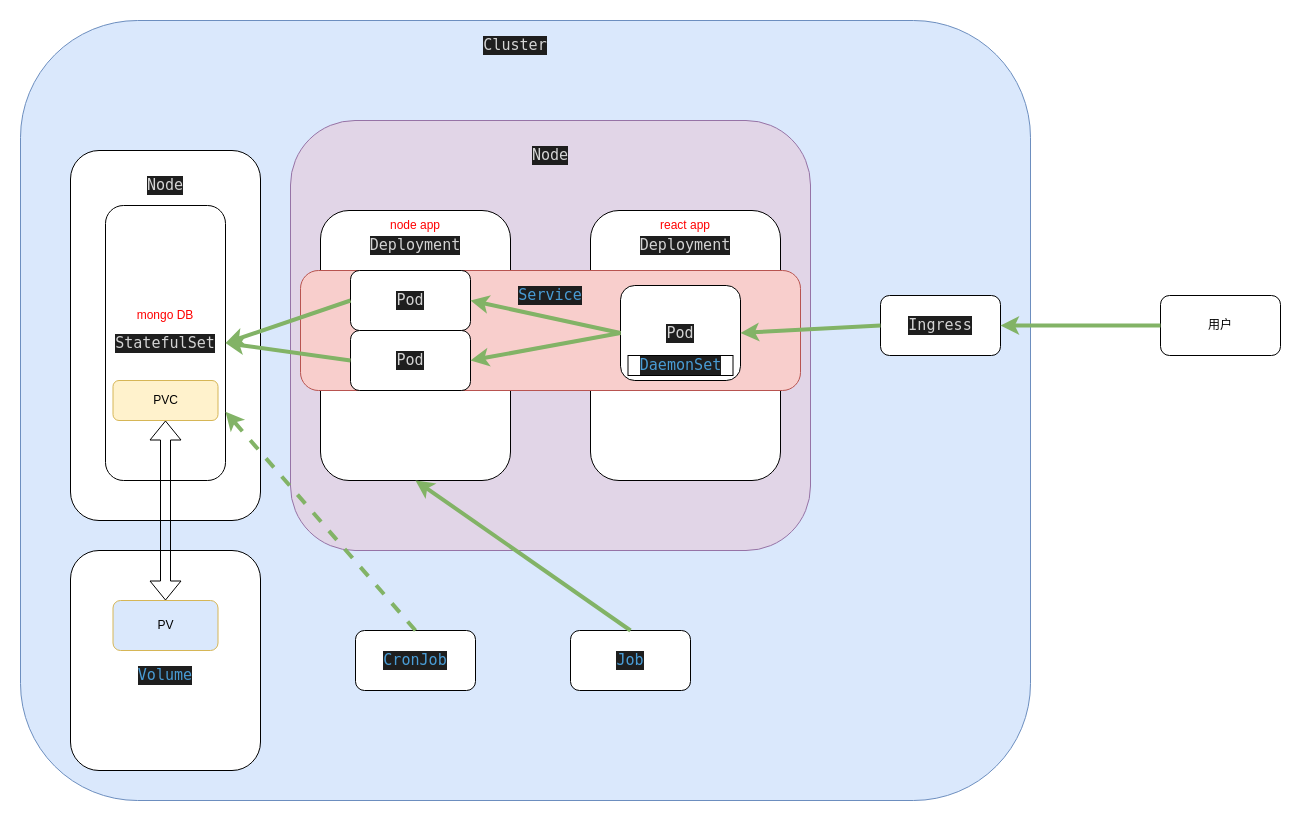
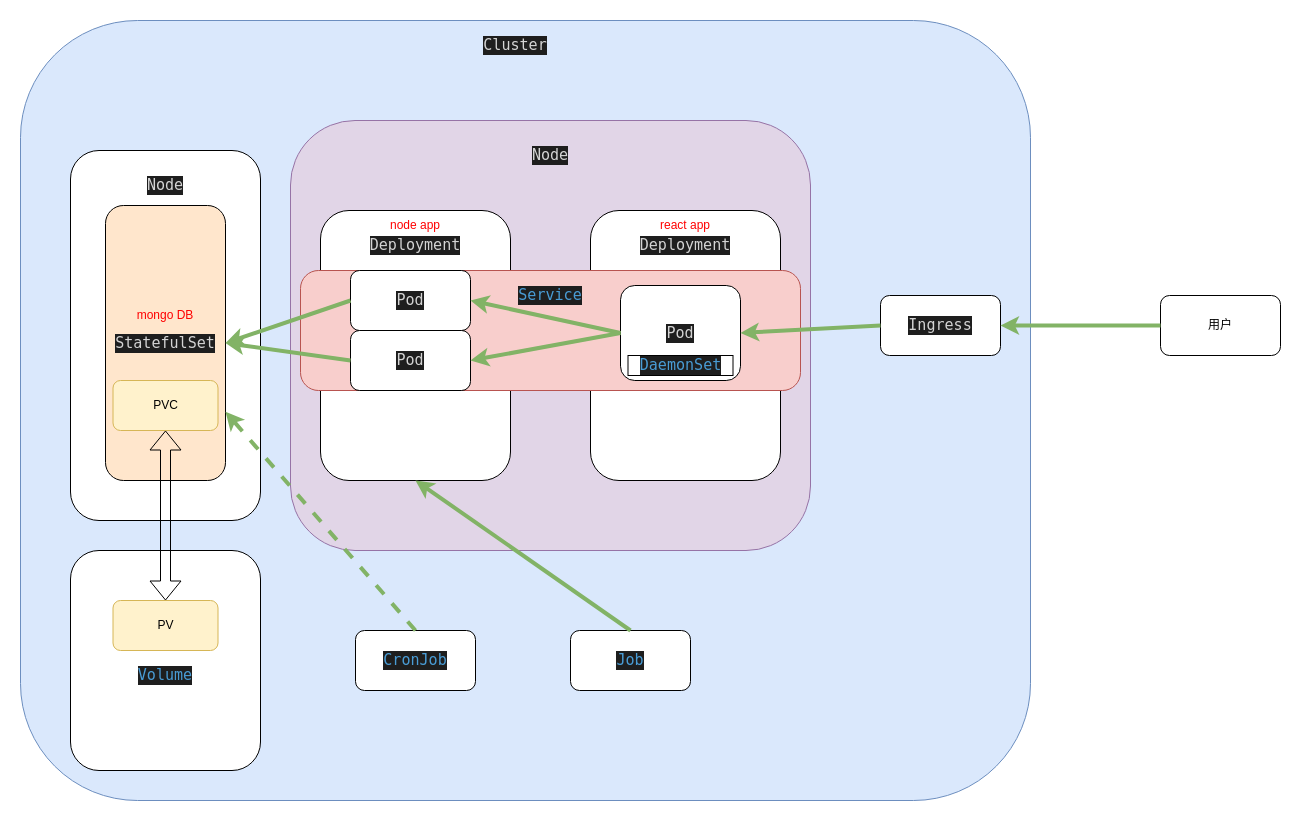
(166, 343) -> (166, 343)
(166, 401) -> (166, 406)
(166, 626) -> (166, 626)
